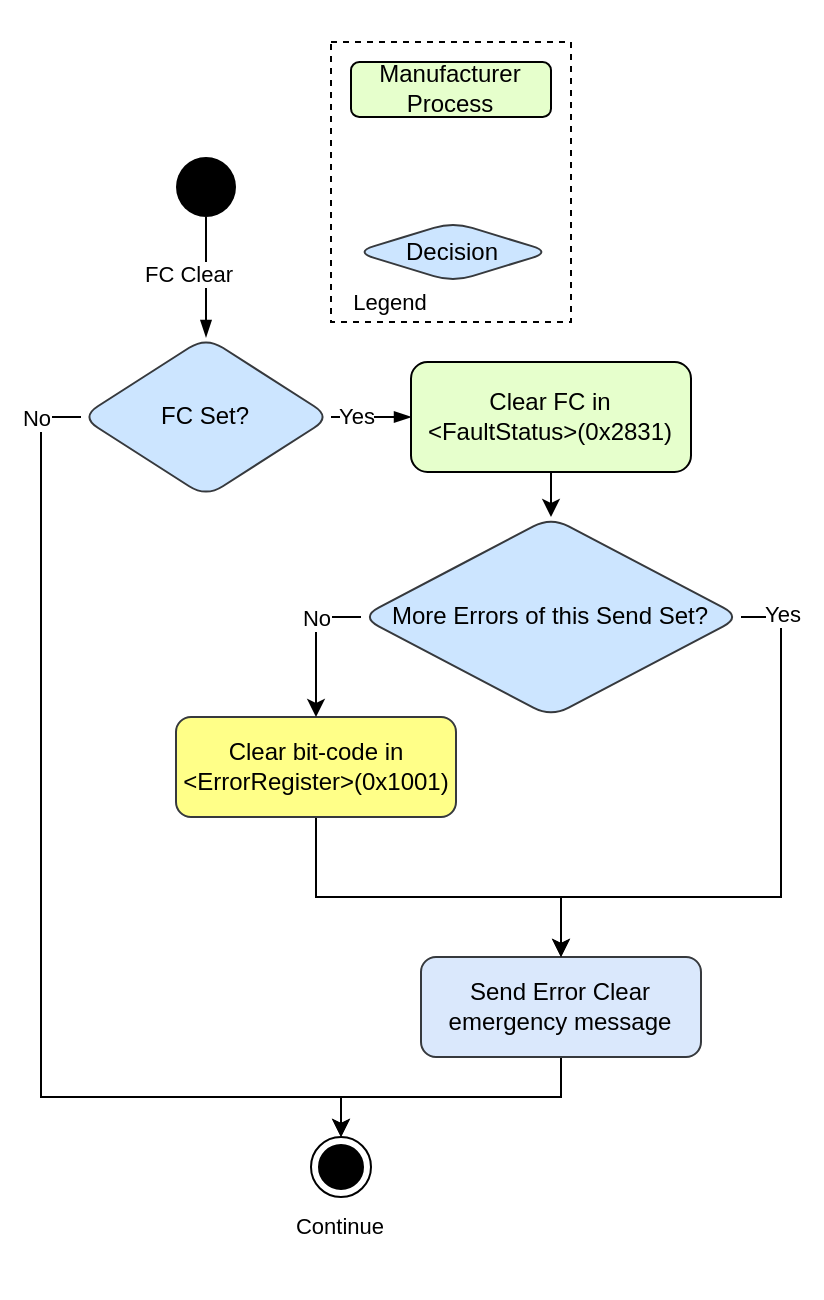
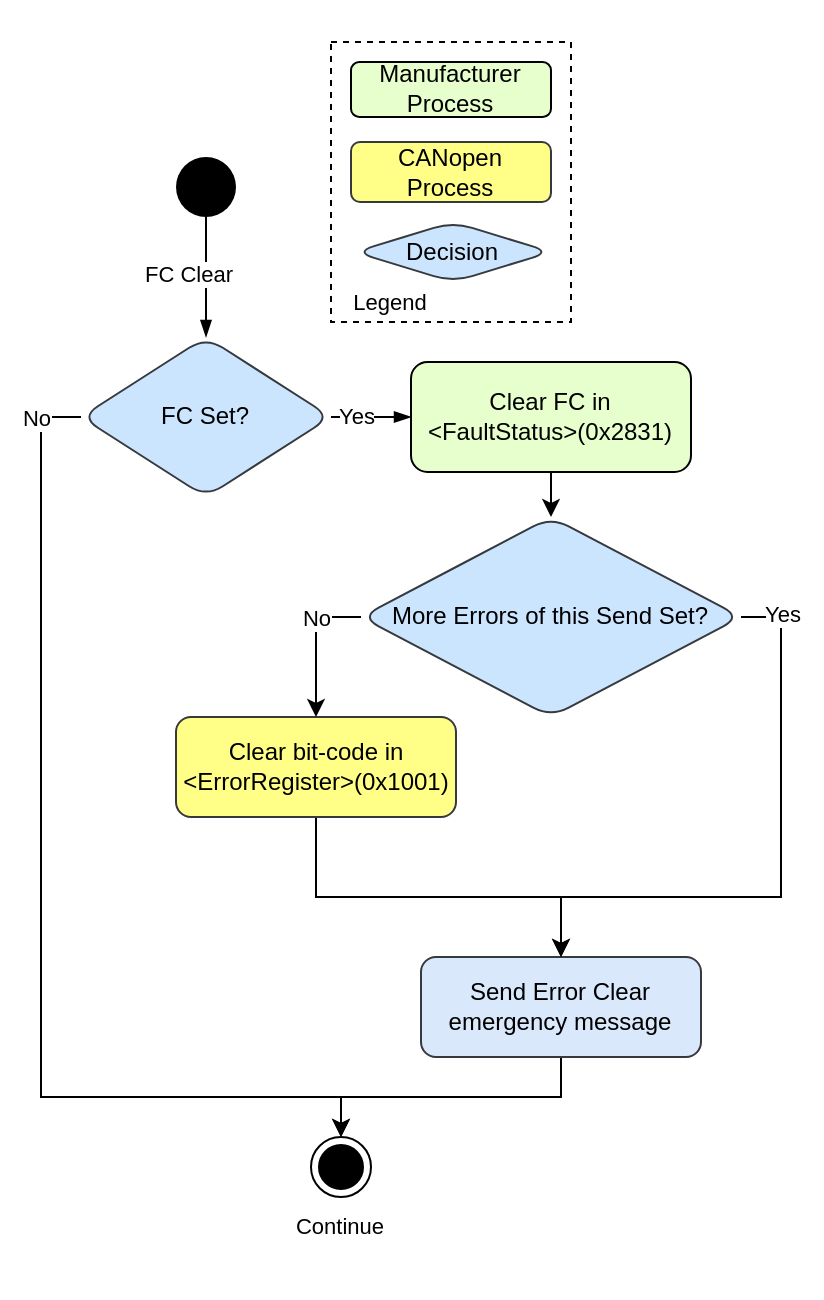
none -> (451, 172)
